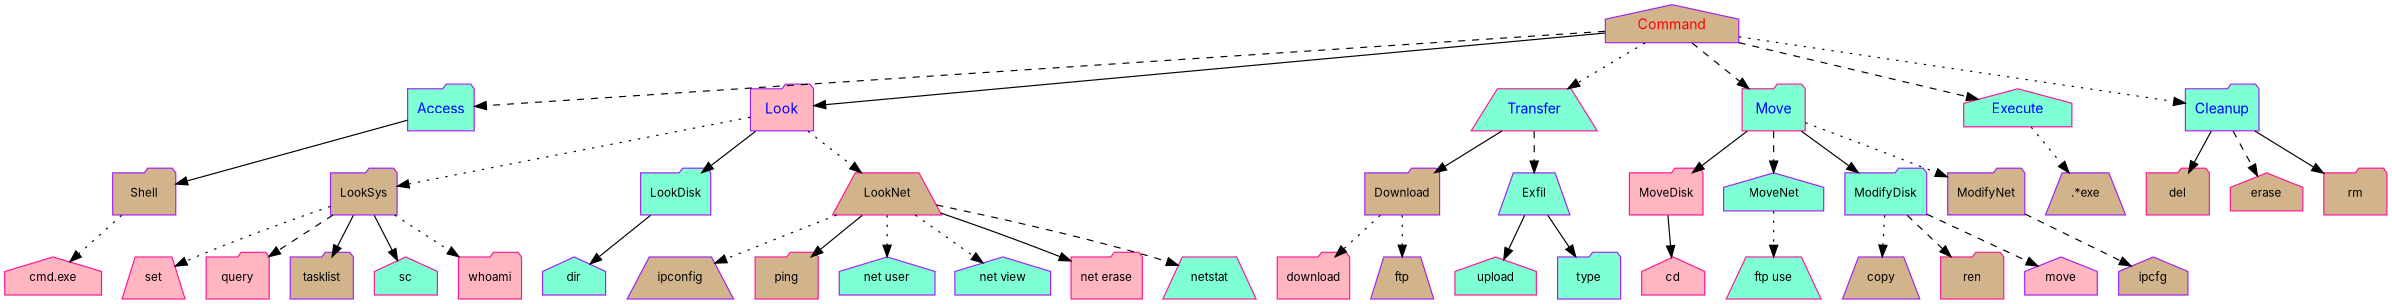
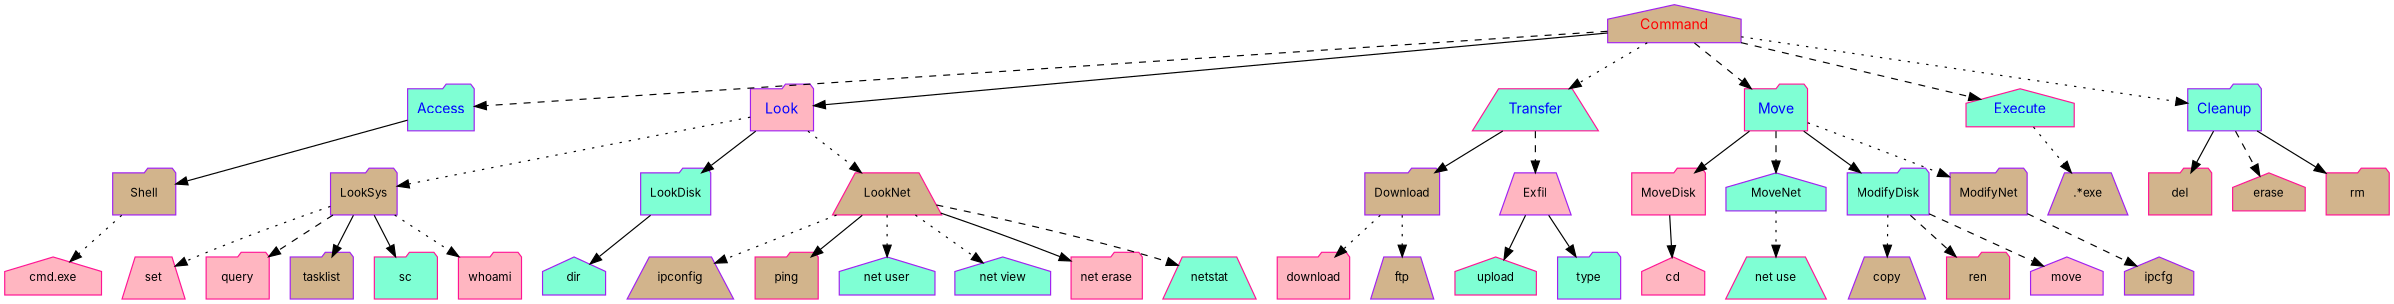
(1534, 194) -> (1535, 194)
(406, 278) -> (406, 278)
(1774, 278) -> (1776, 278)
